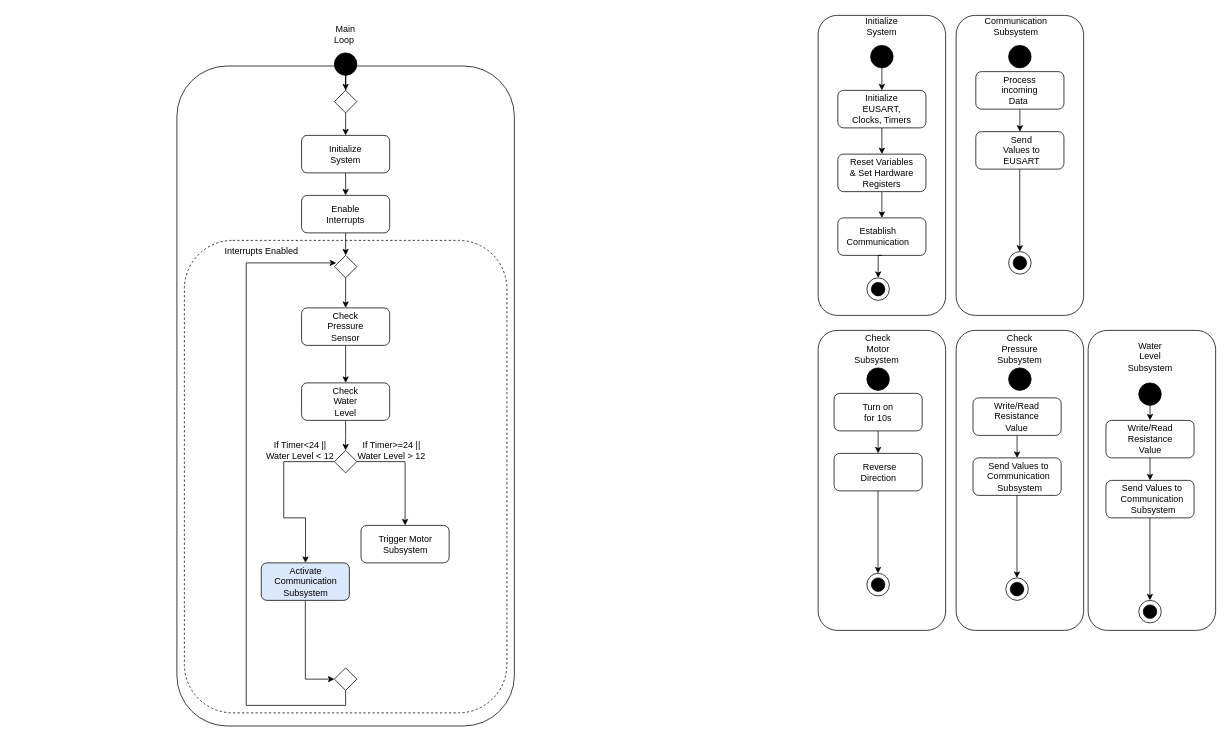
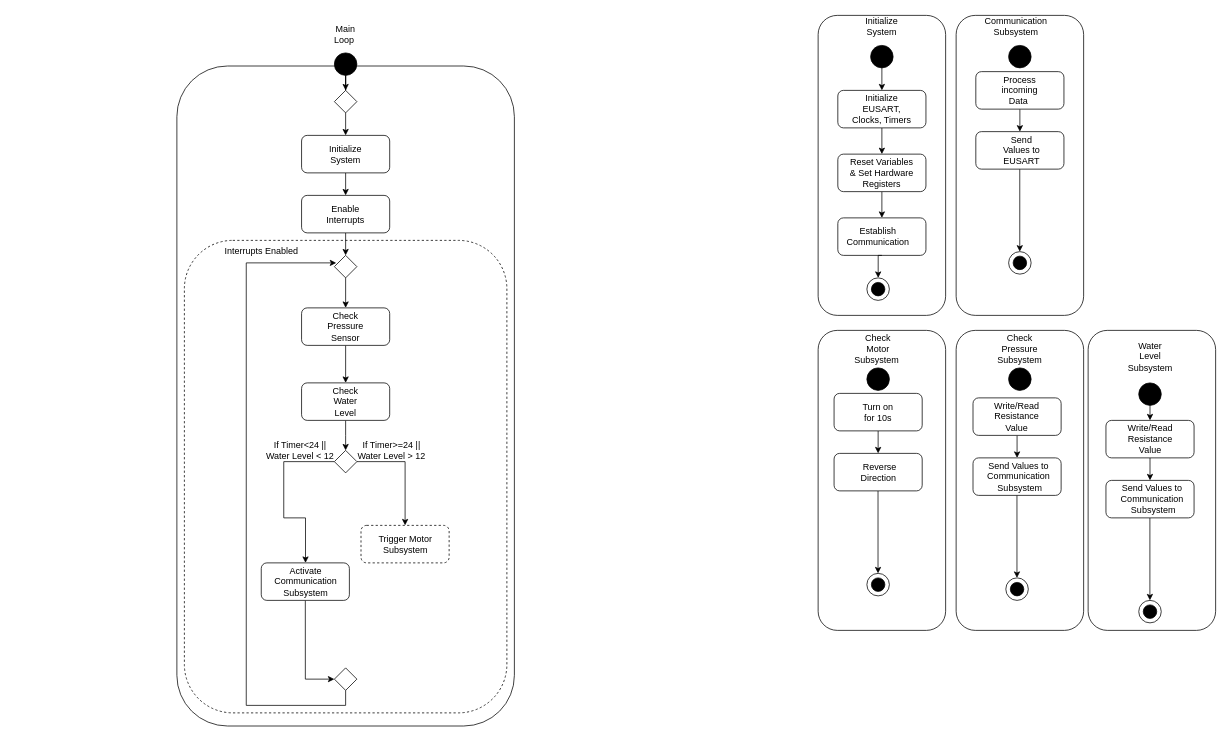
(405, 544) -> (405, 544)
(305, 582) -> (305, 582)
